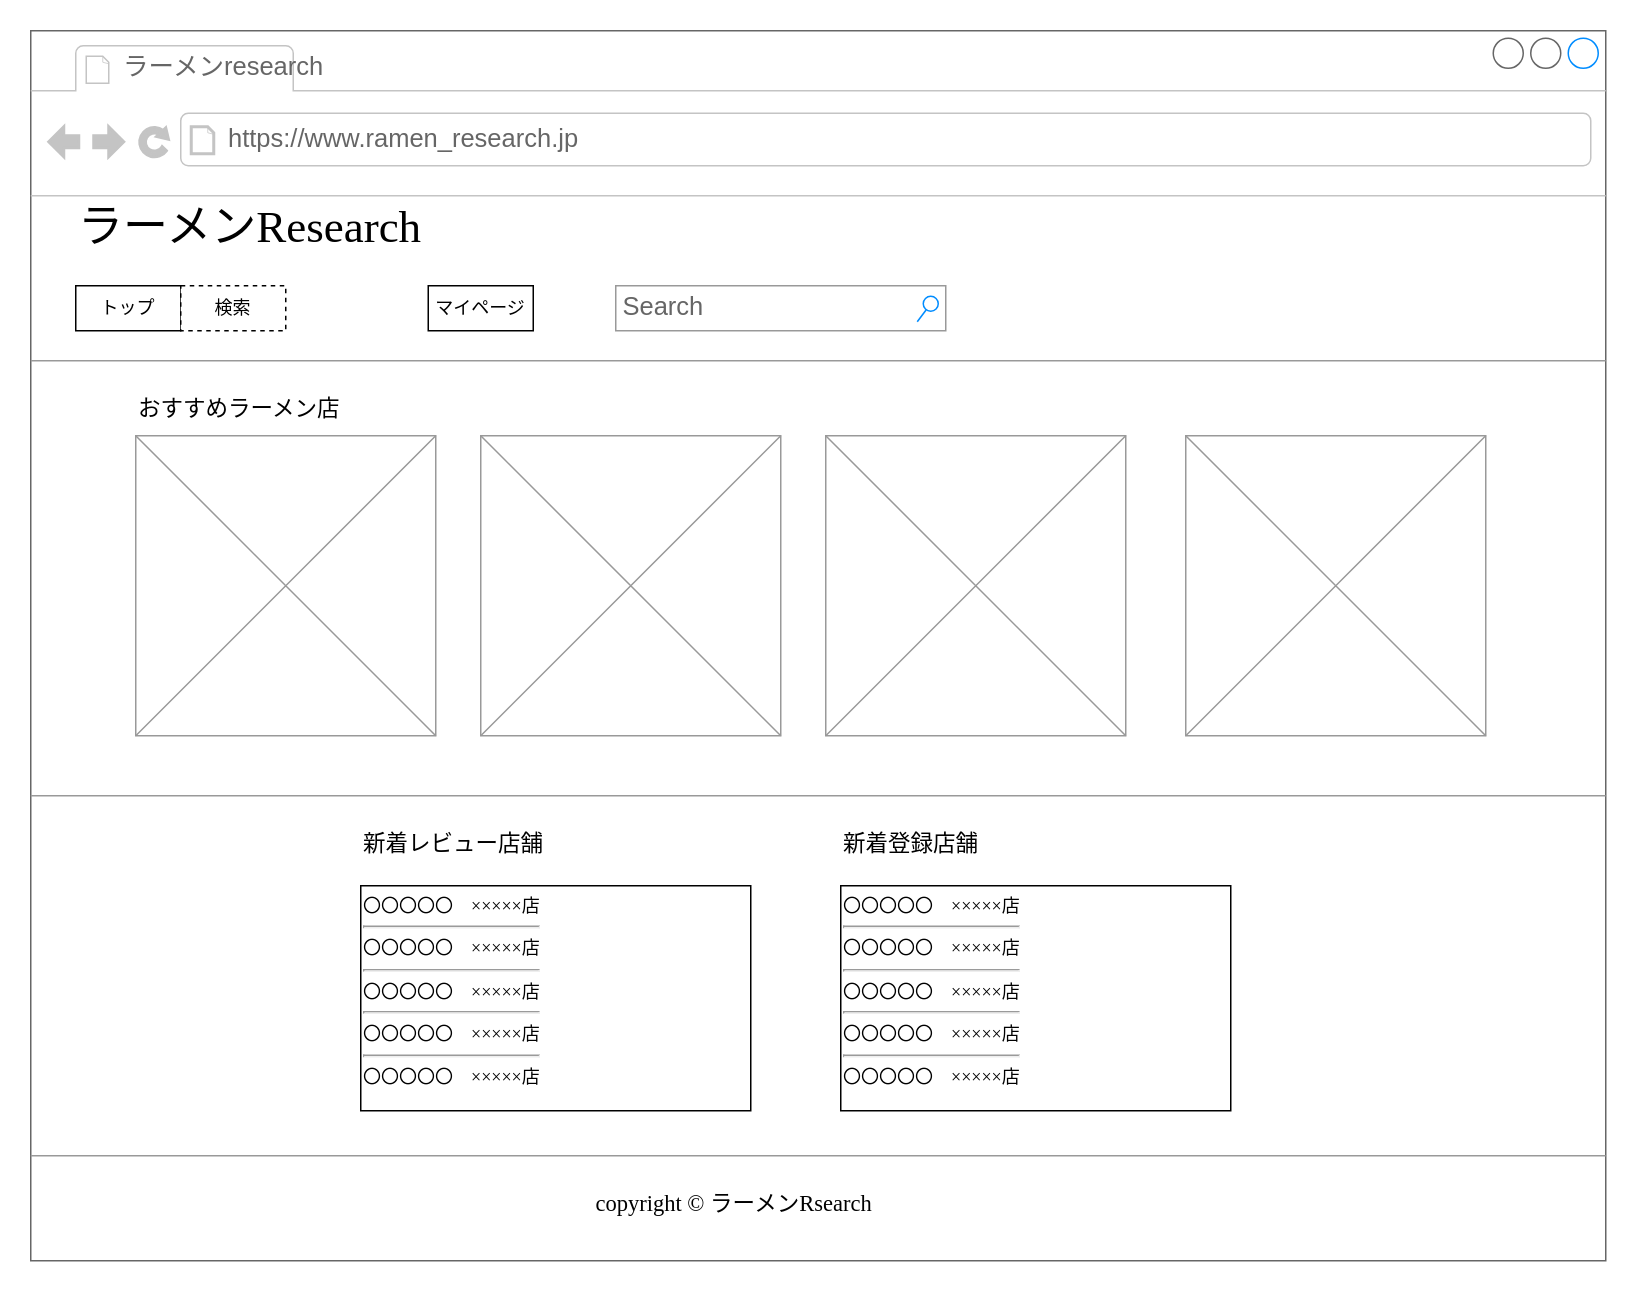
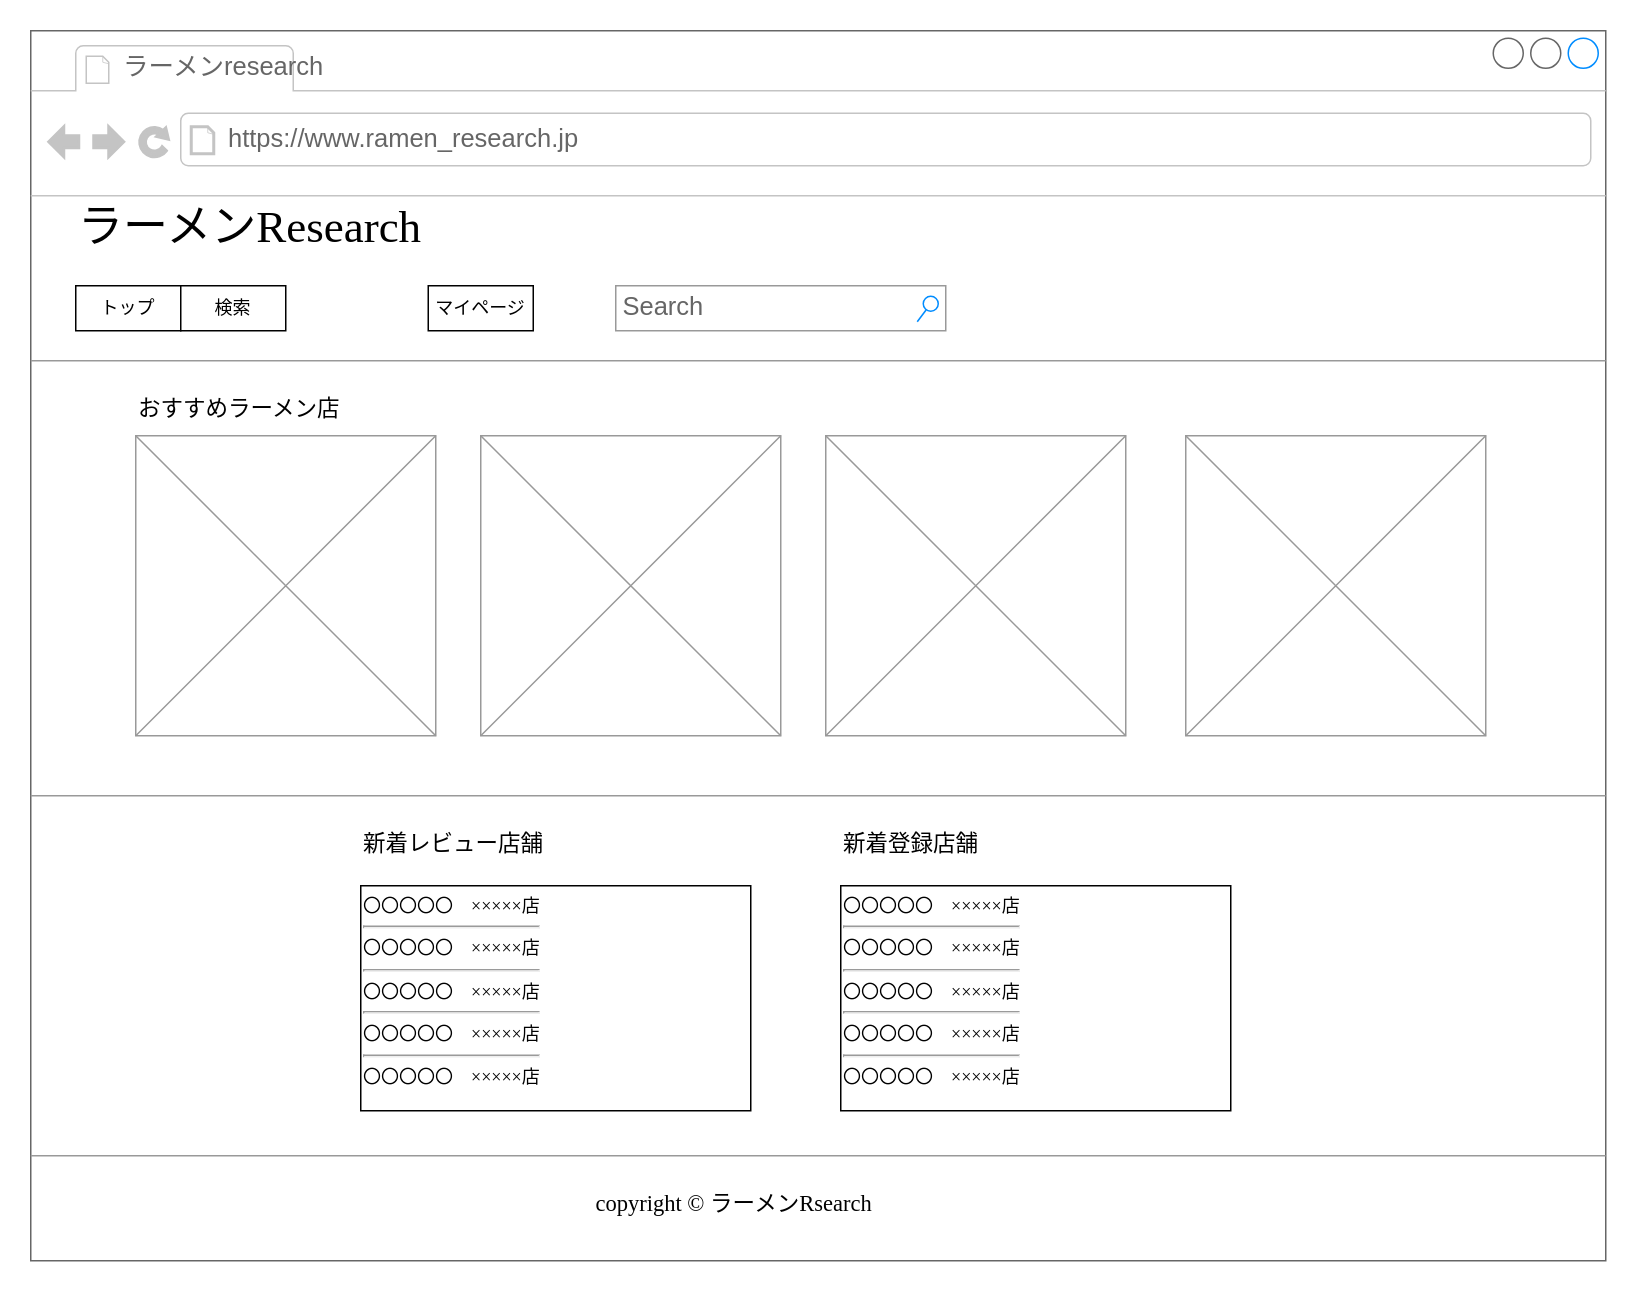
(233, 308) -> (233, 308)
